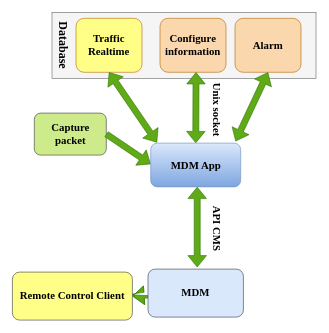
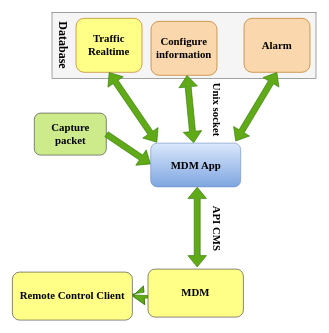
(193, 45) -> (184, 48)
(268, 45) -> (277, 45)
(196, 293) -> (196, 293)
